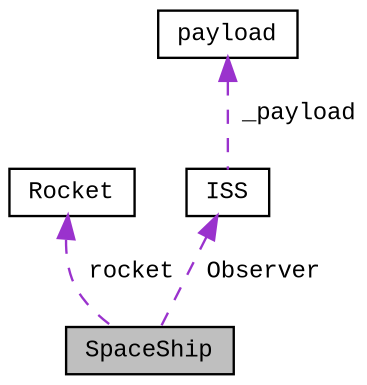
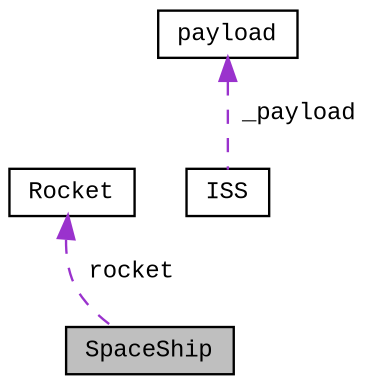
(183, 282) -> none
